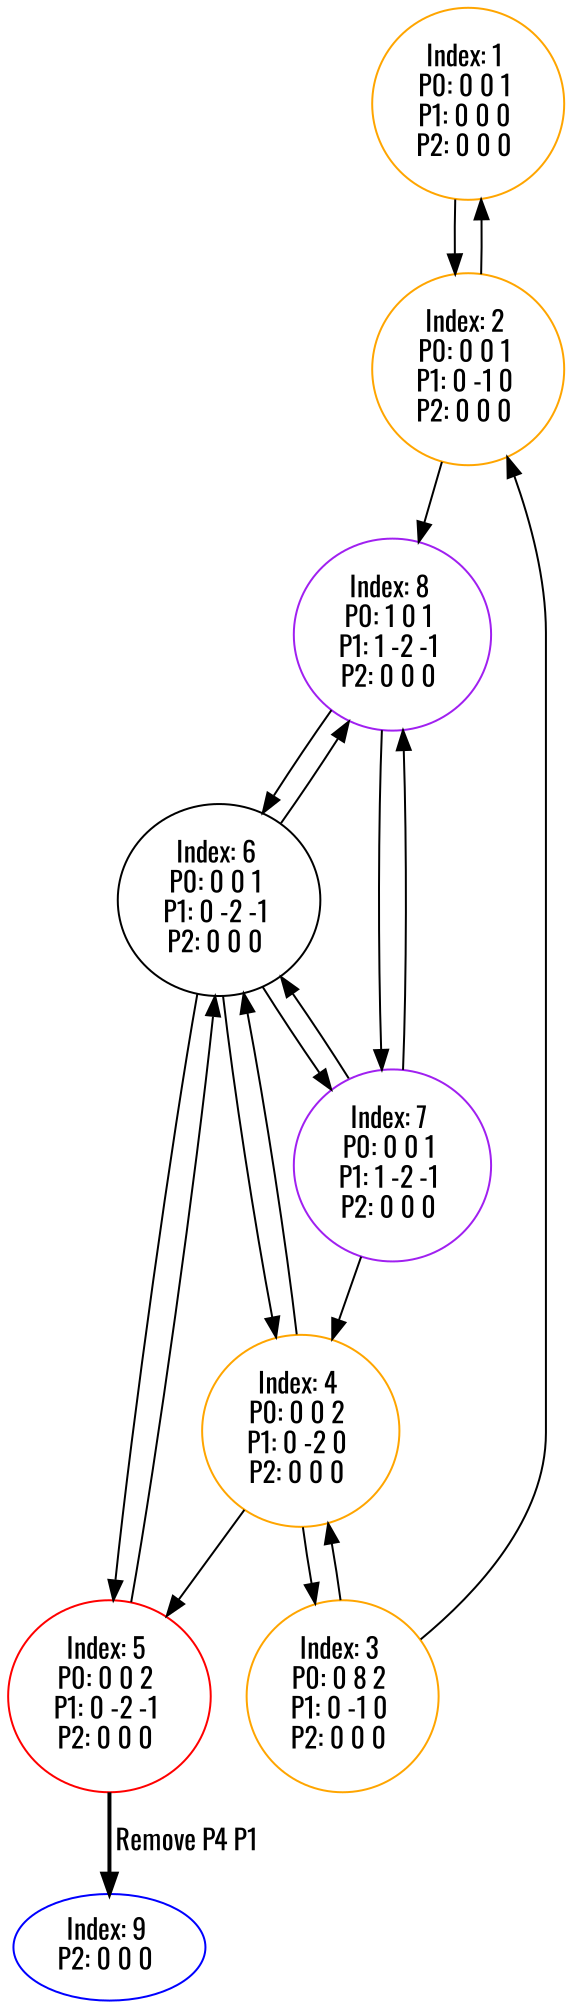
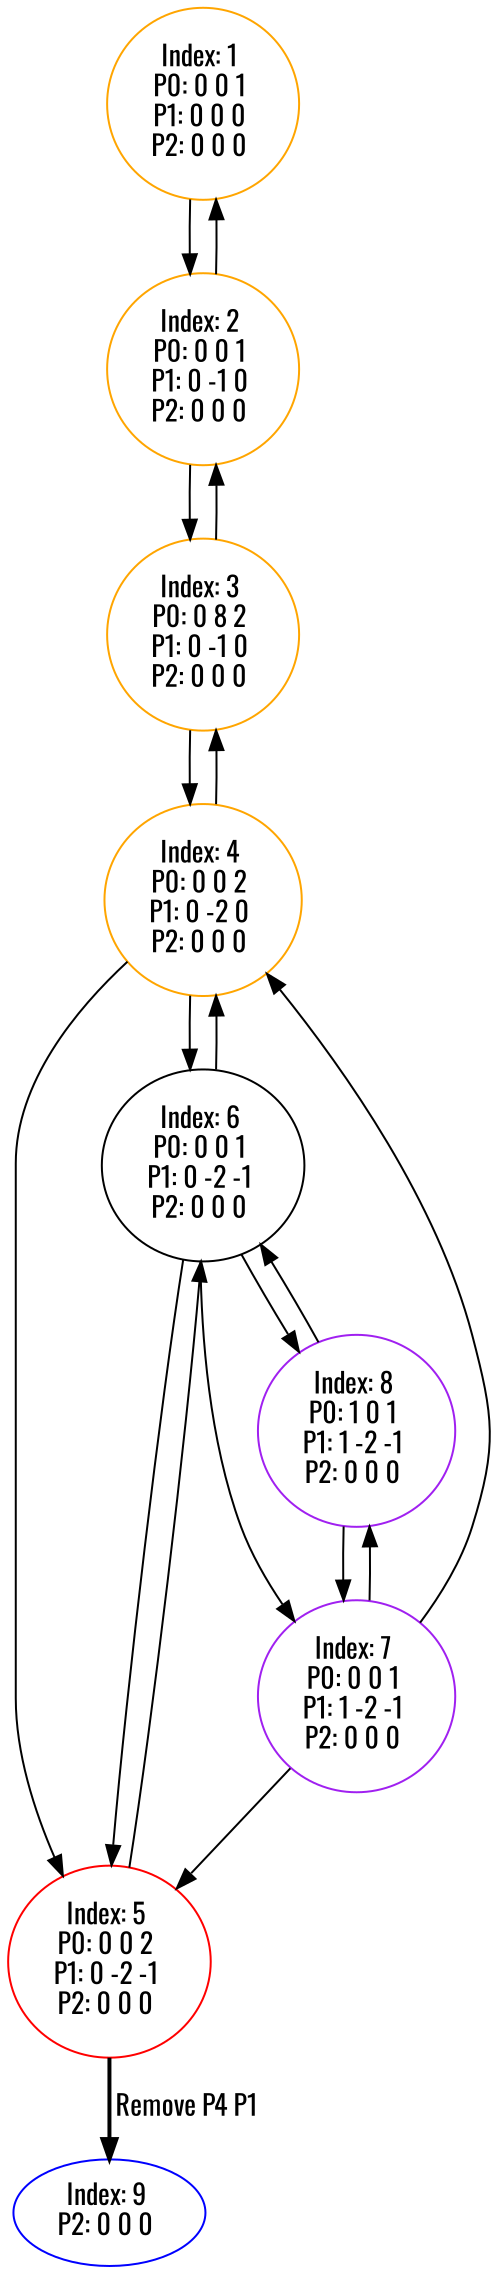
(433, 492) -> (190, 492)
(321, 1036) -> (241, 1821)
